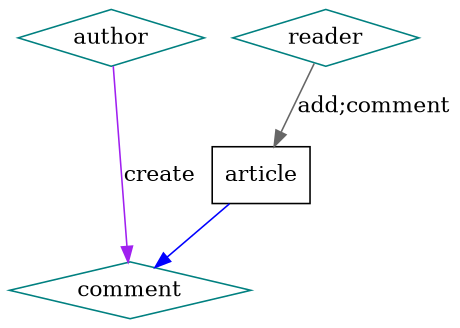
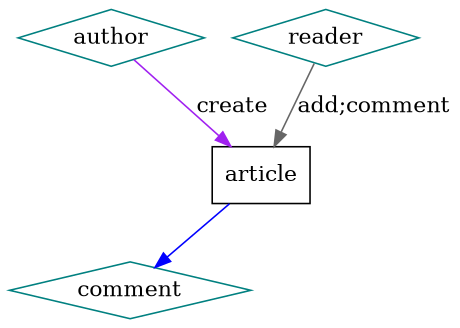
(120, 156) -> (176, 98)
